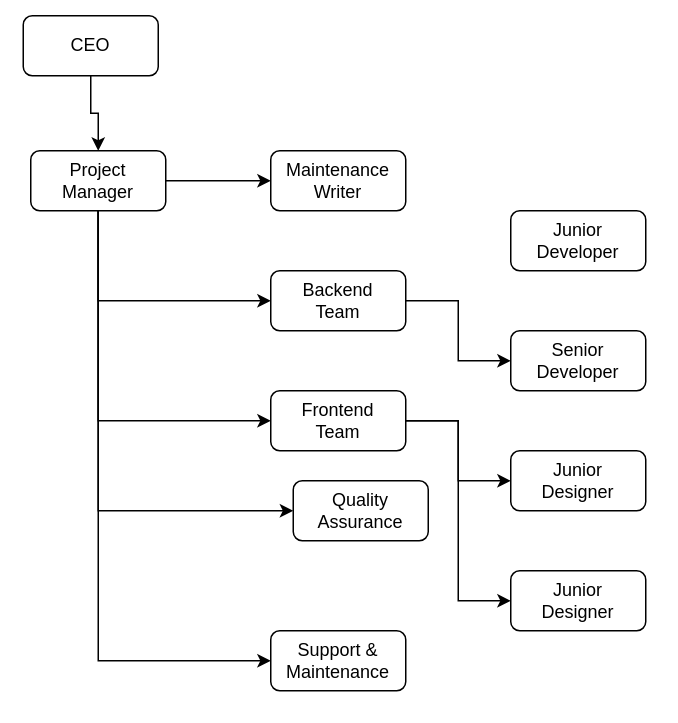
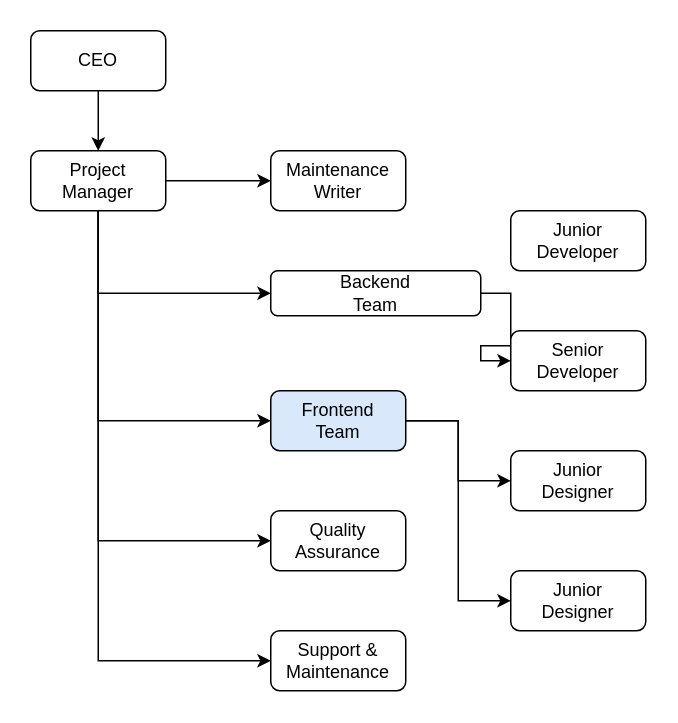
(91, 46) -> (98, 61)
(338, 301) -> (376, 293)
(338, 421) -> (338, 421)
(361, 511) -> (338, 541)
